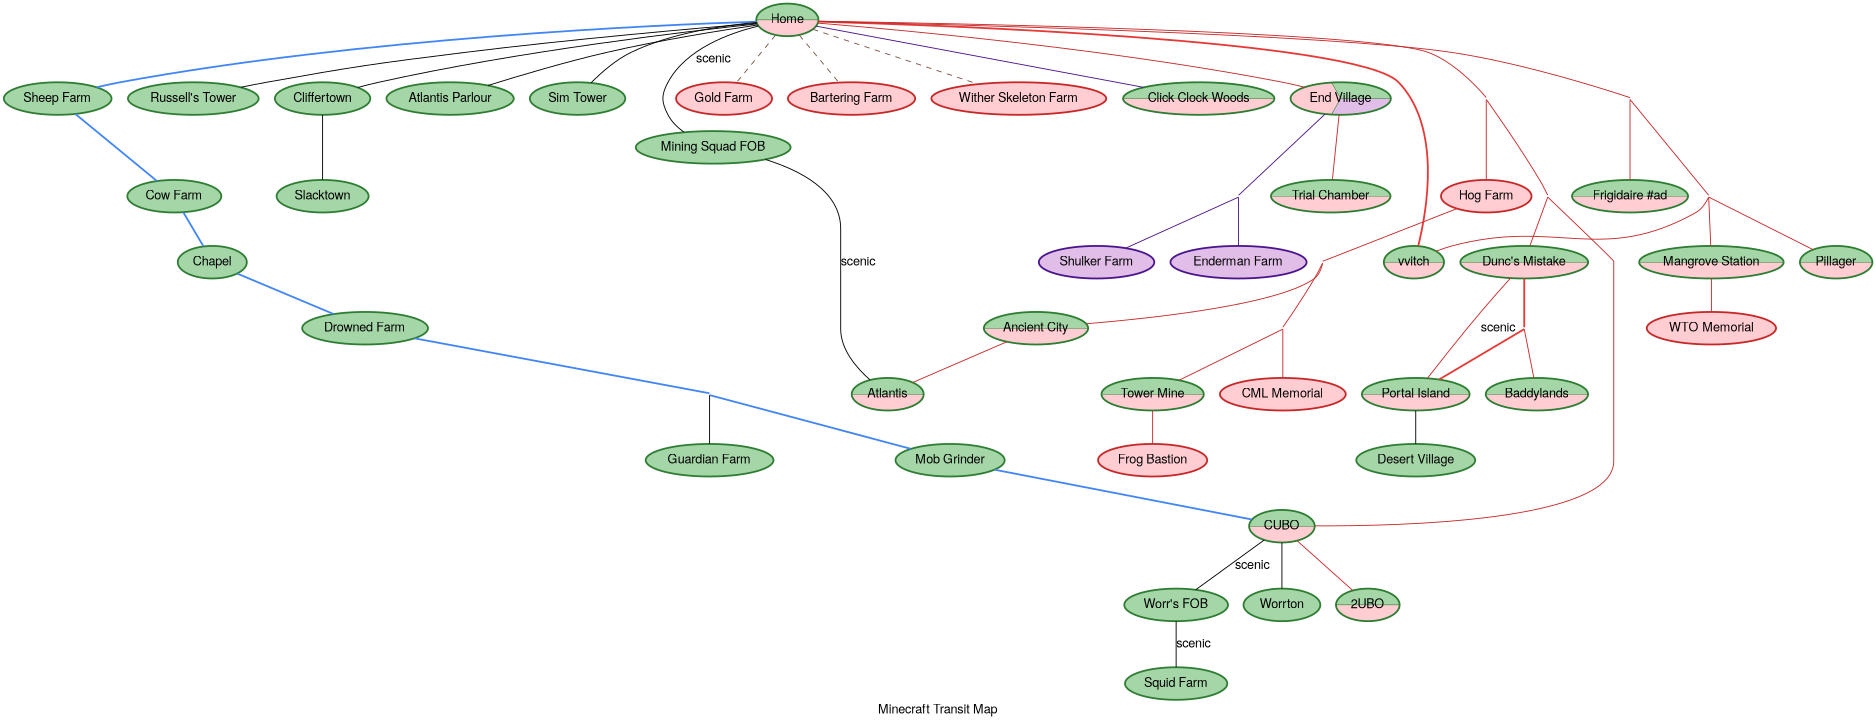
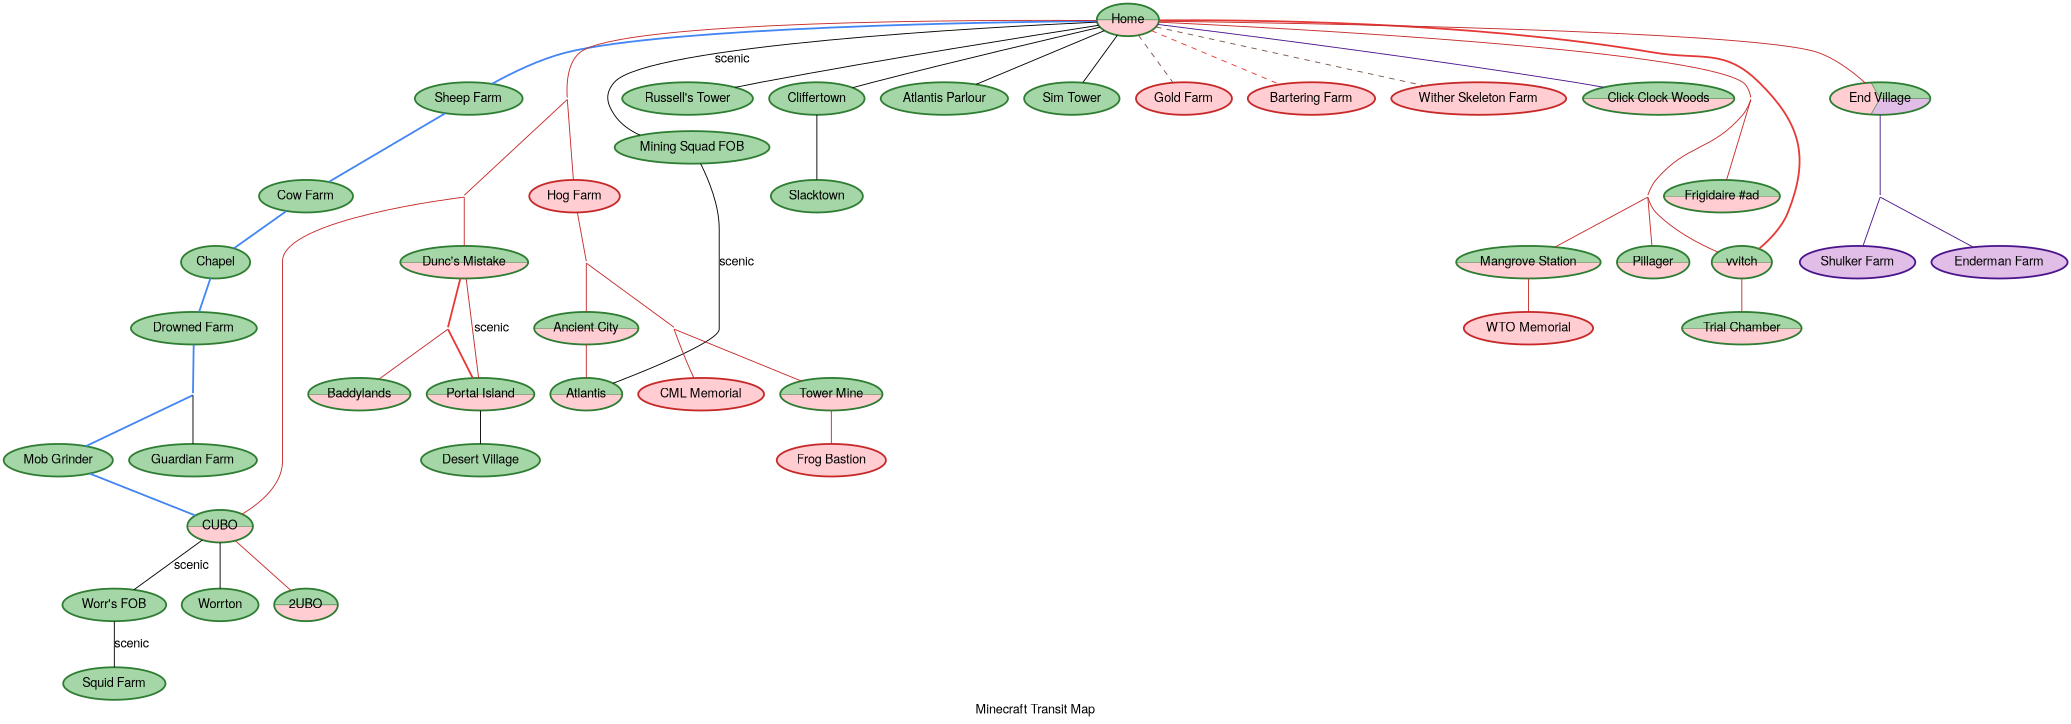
(819, 59) -> (1216, 57)
(1336, 147) -> (1742, 295)
